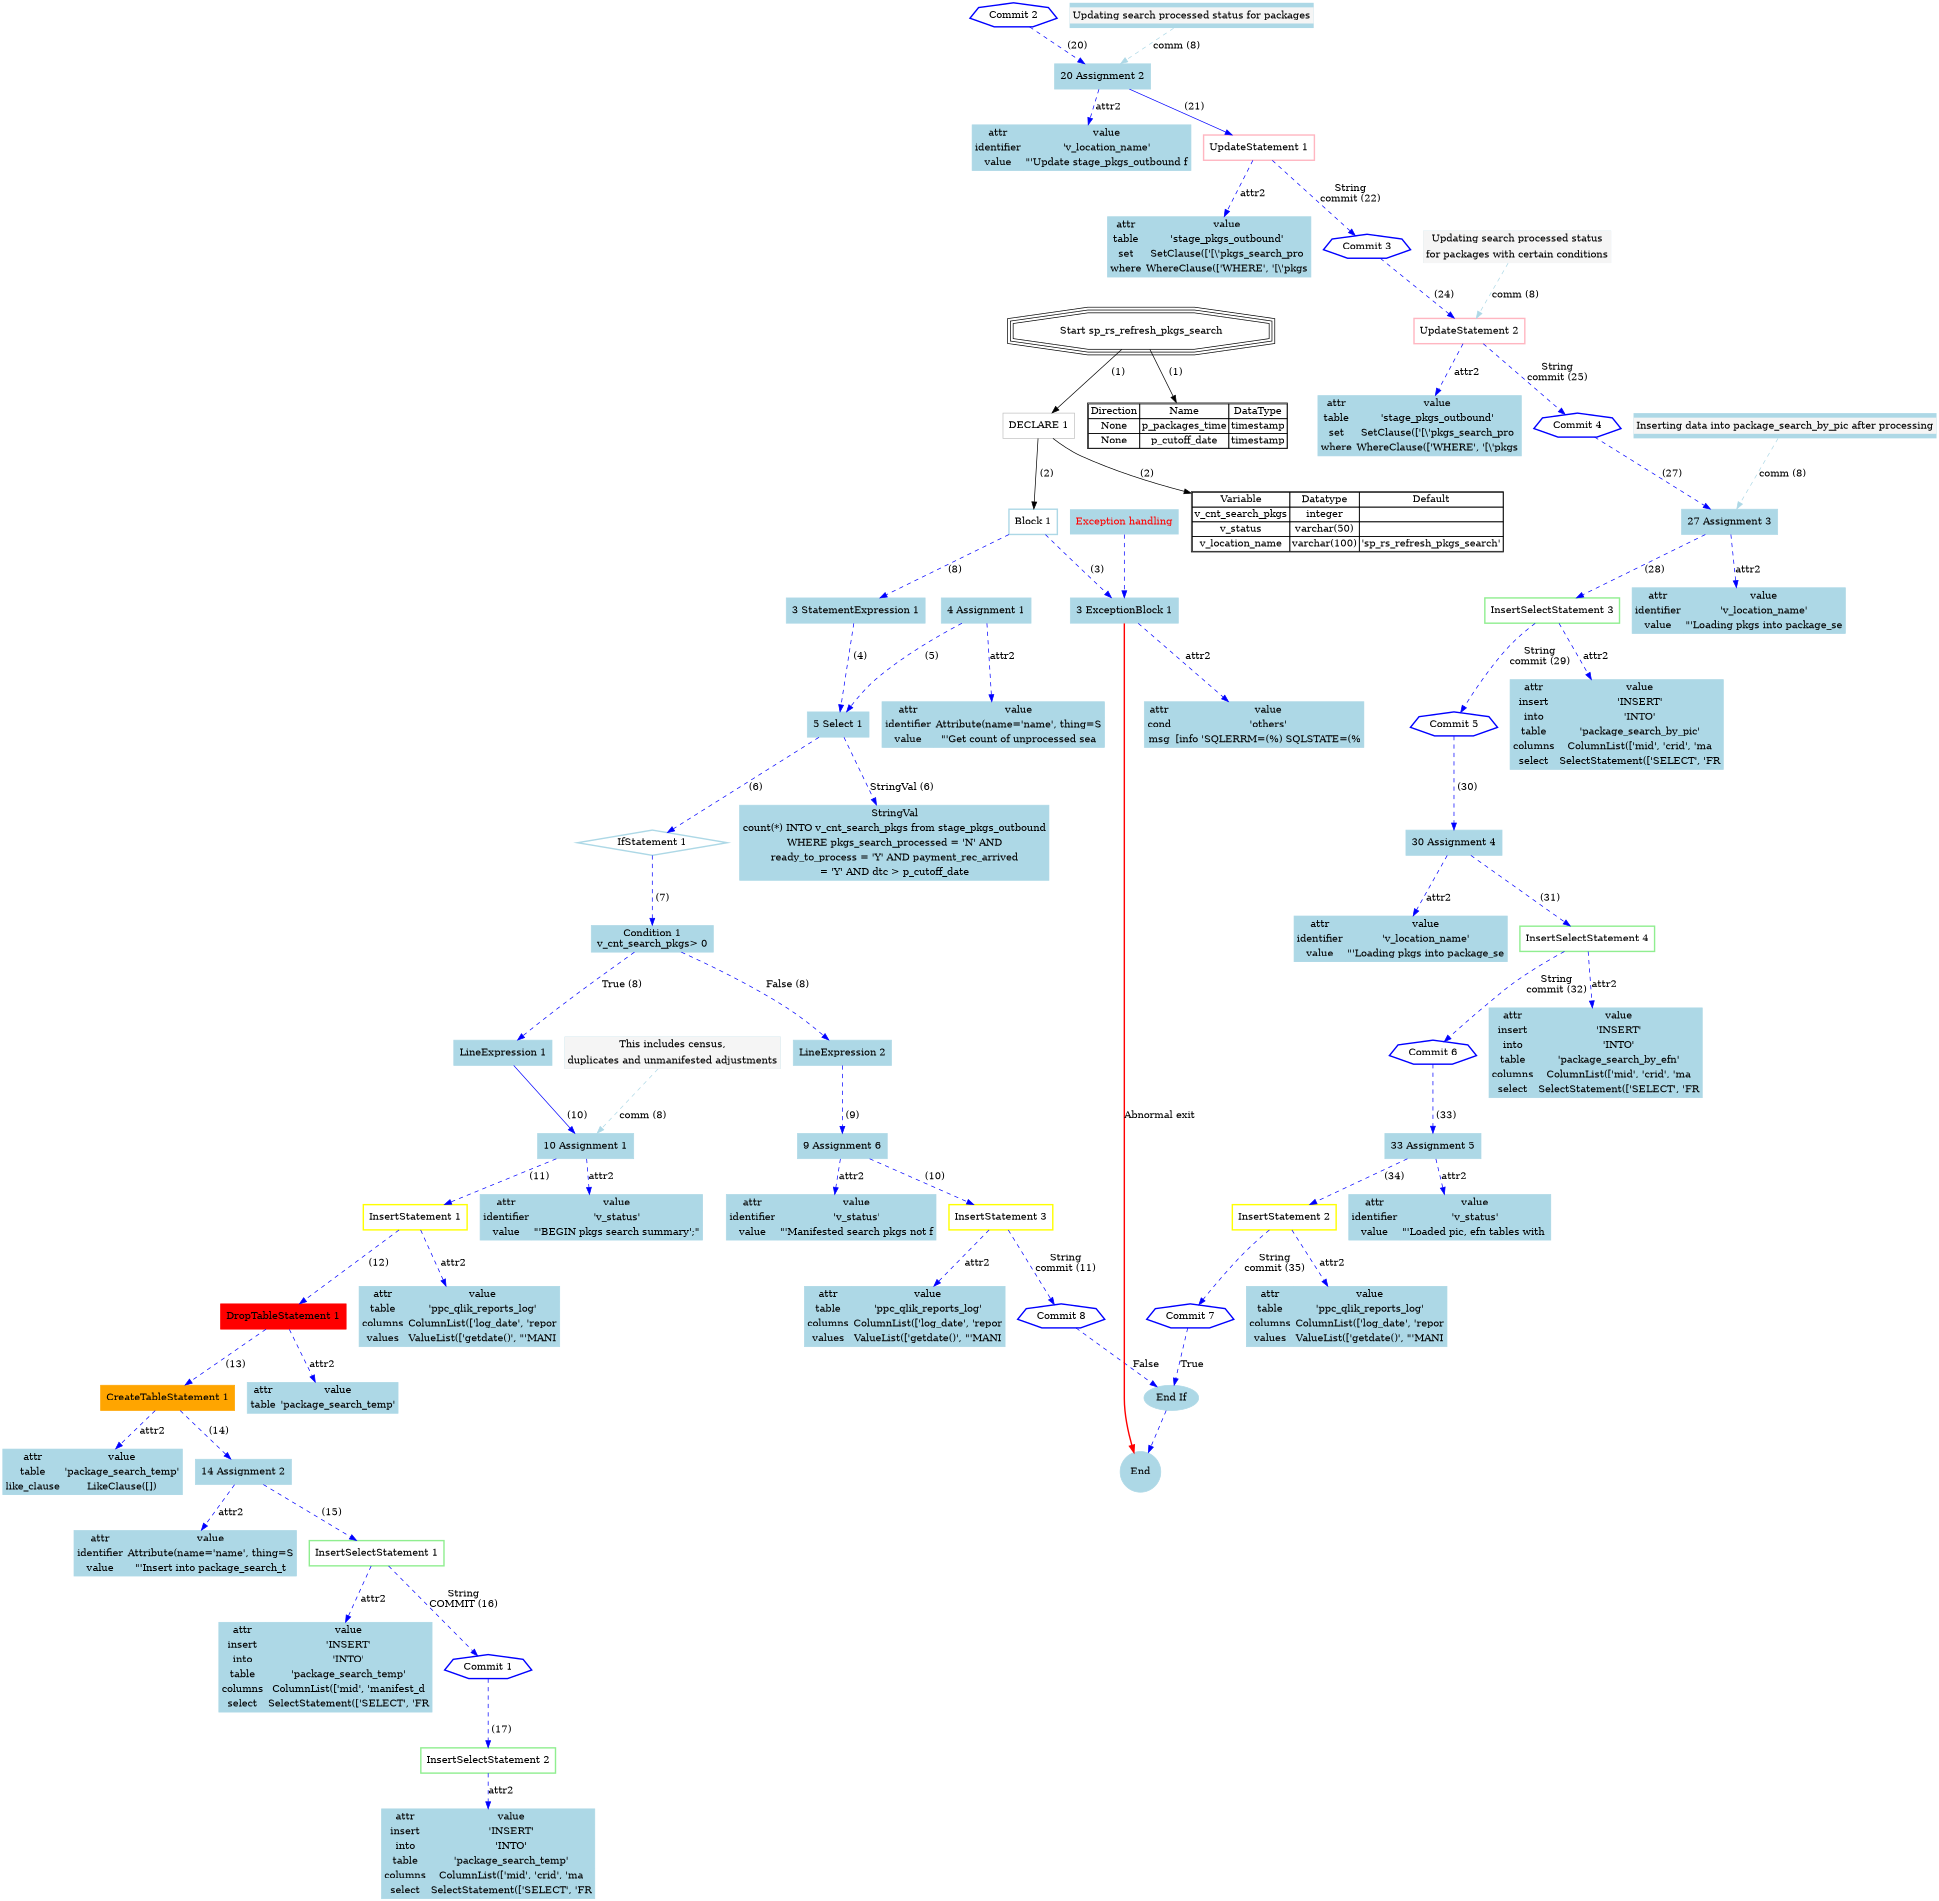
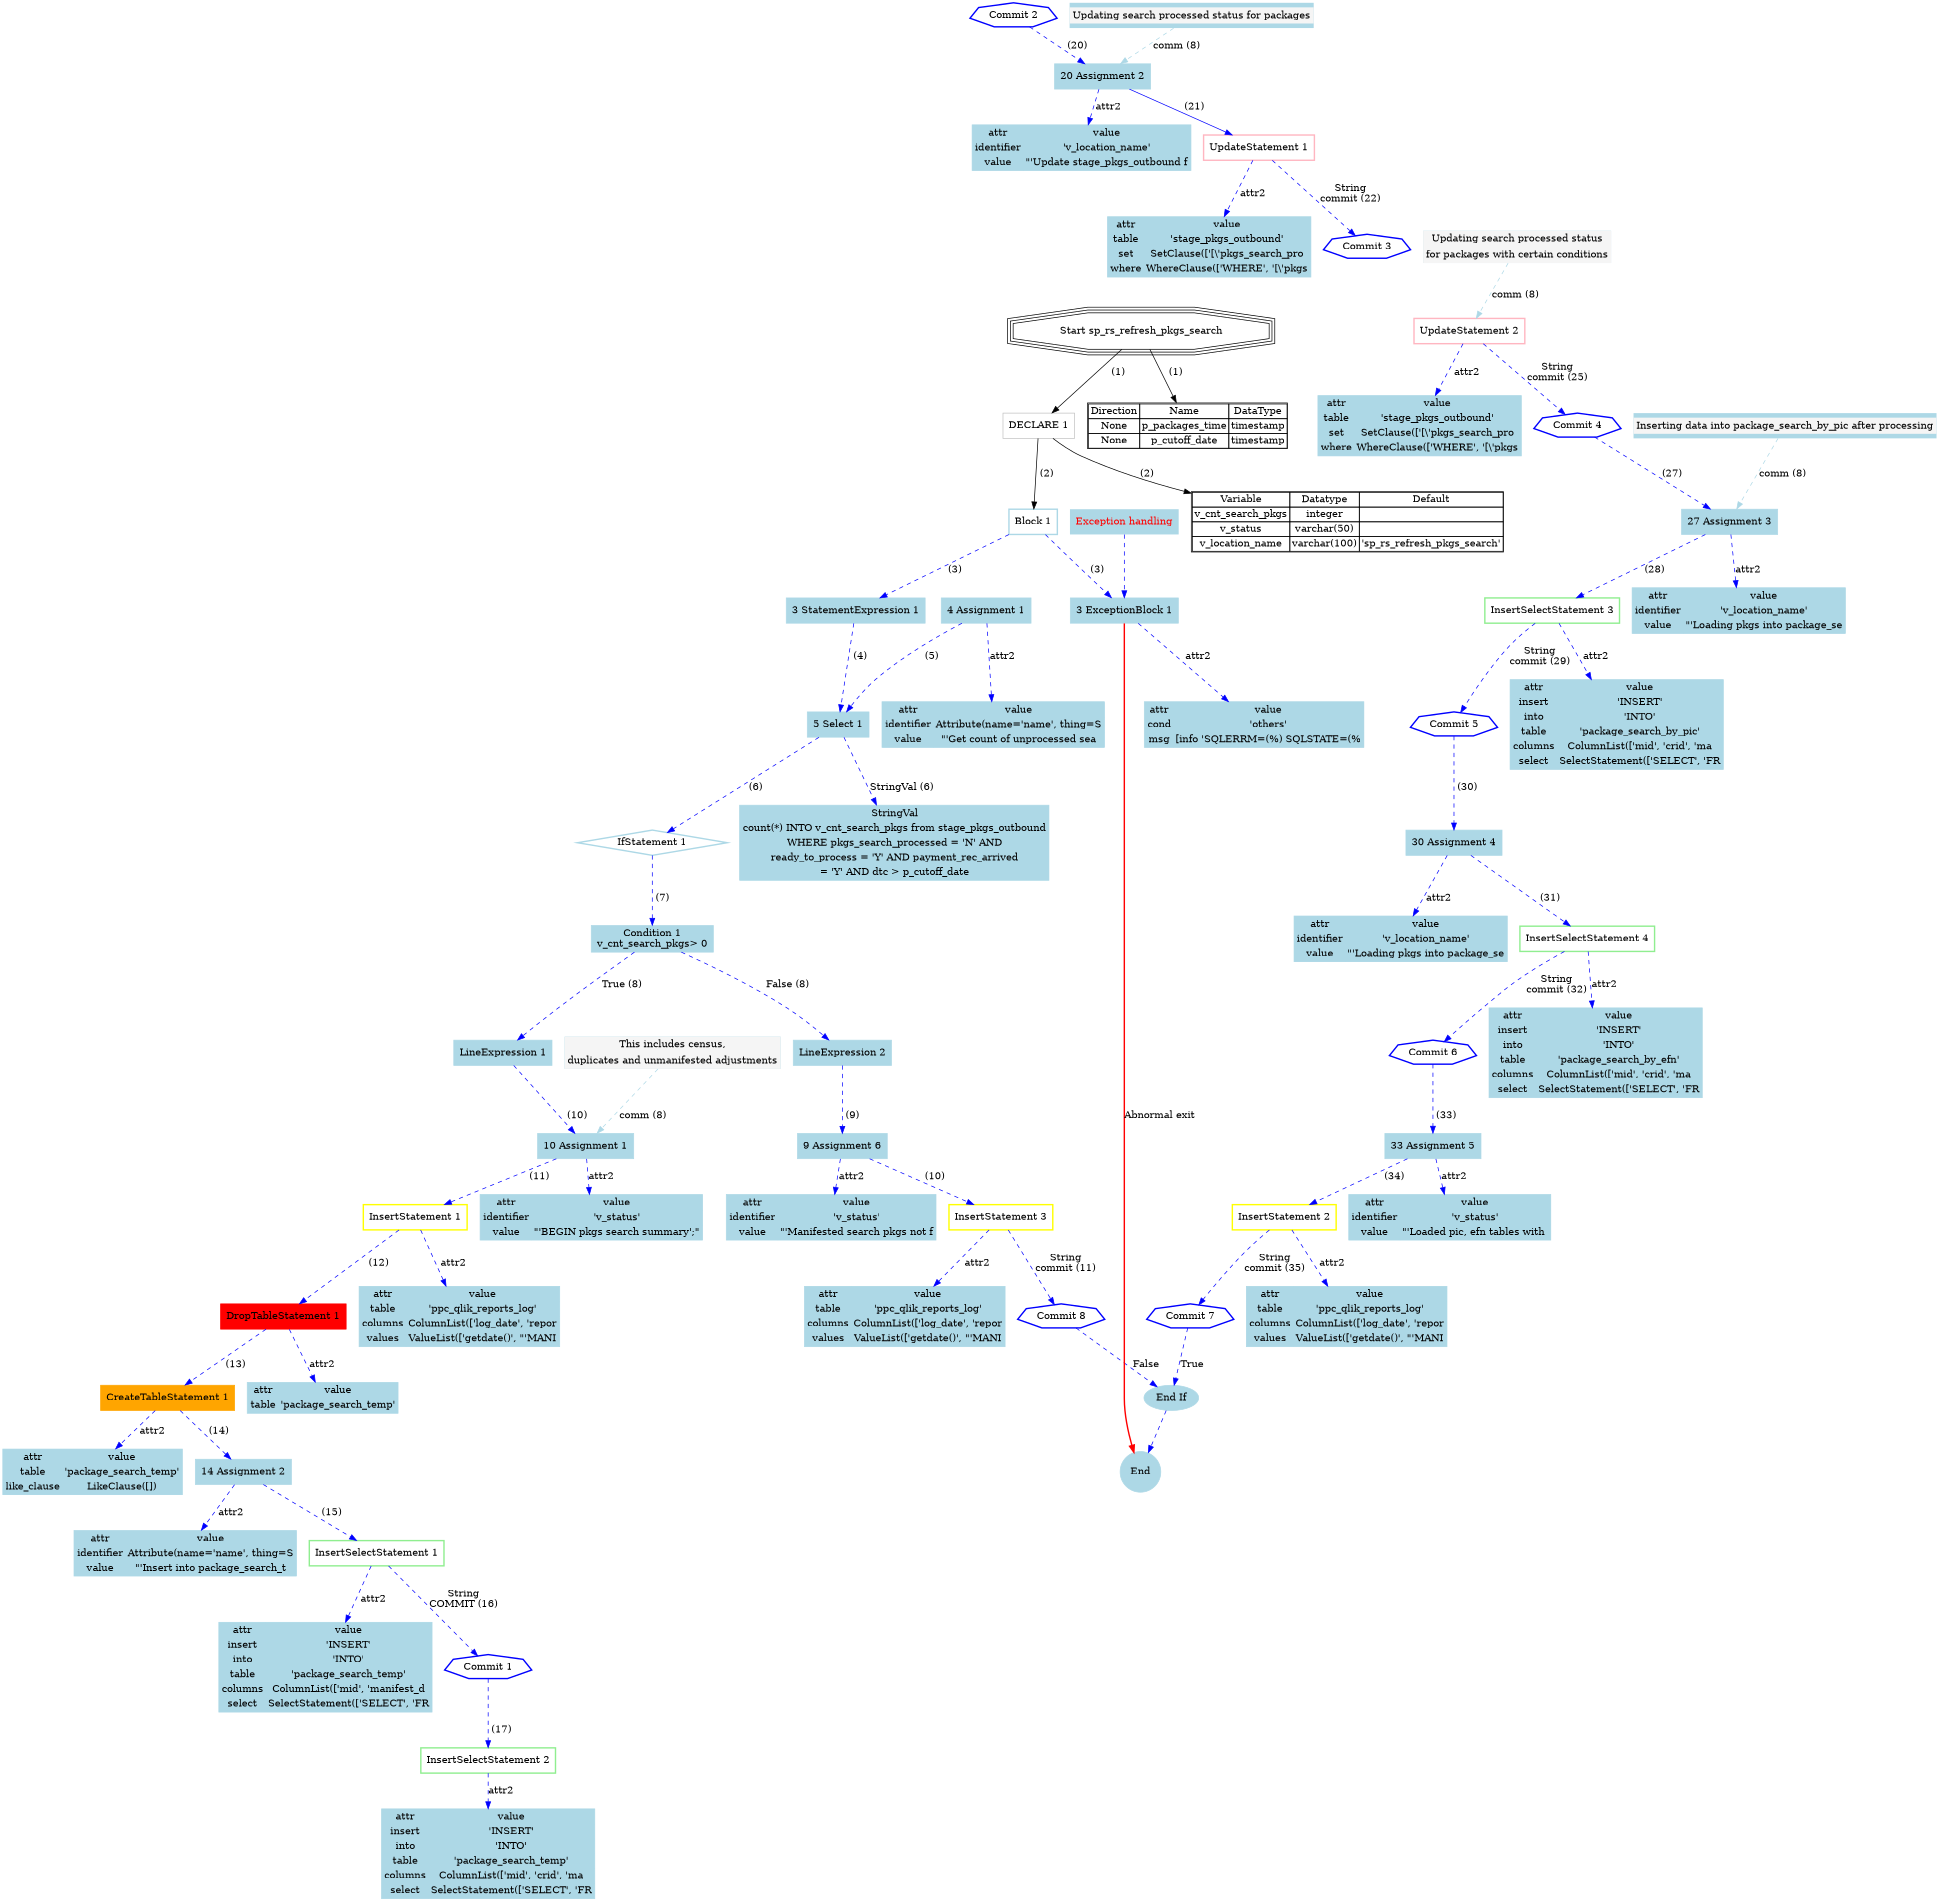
(1415, 286) -> none
(955, 570) -> (955, 570)
(542, 1097) -> (542, 1097)
